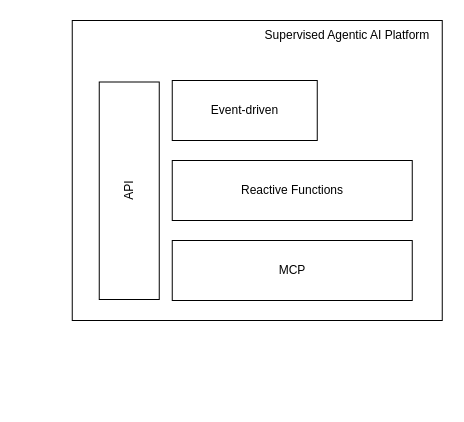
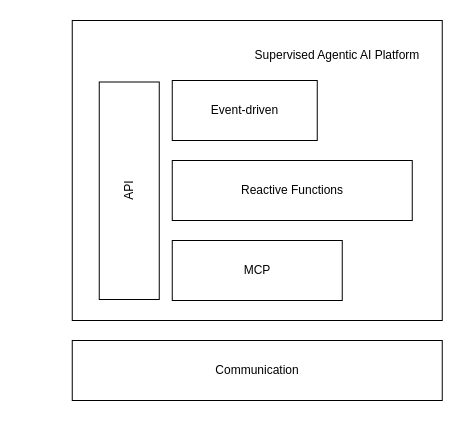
(347, 36) -> (337, 56)
(292, 271) -> (257, 271)
none -> (257, 371)
